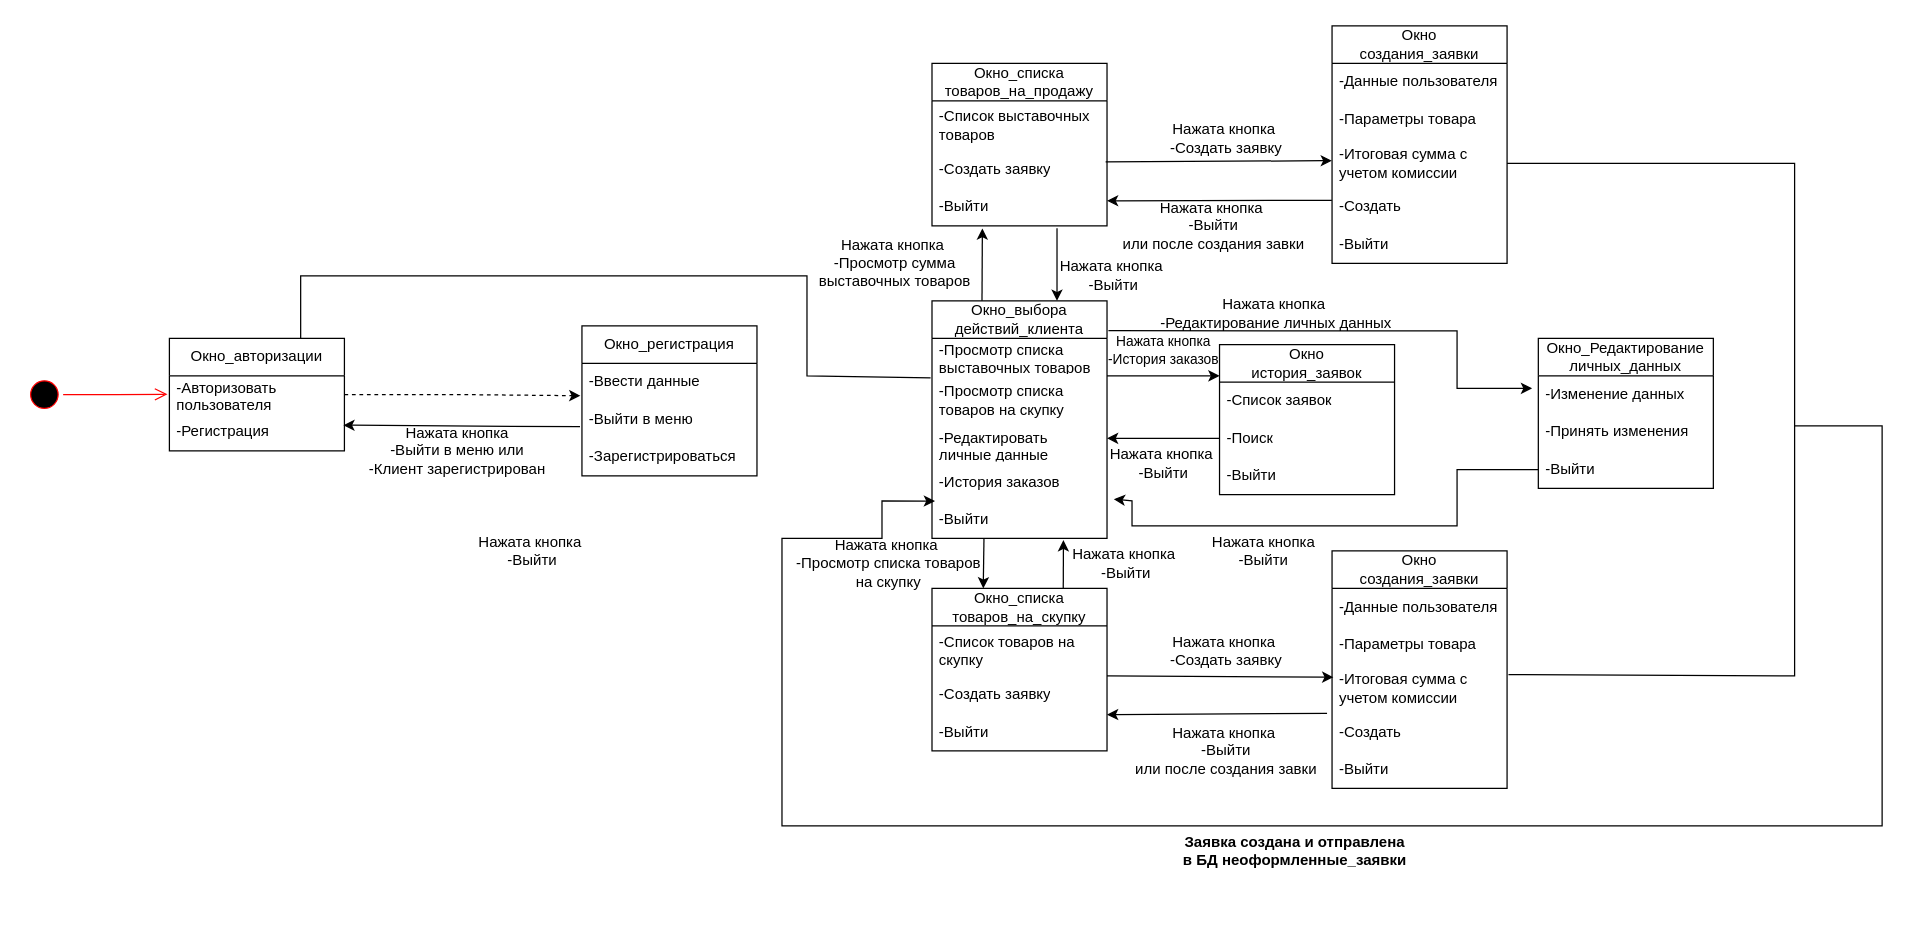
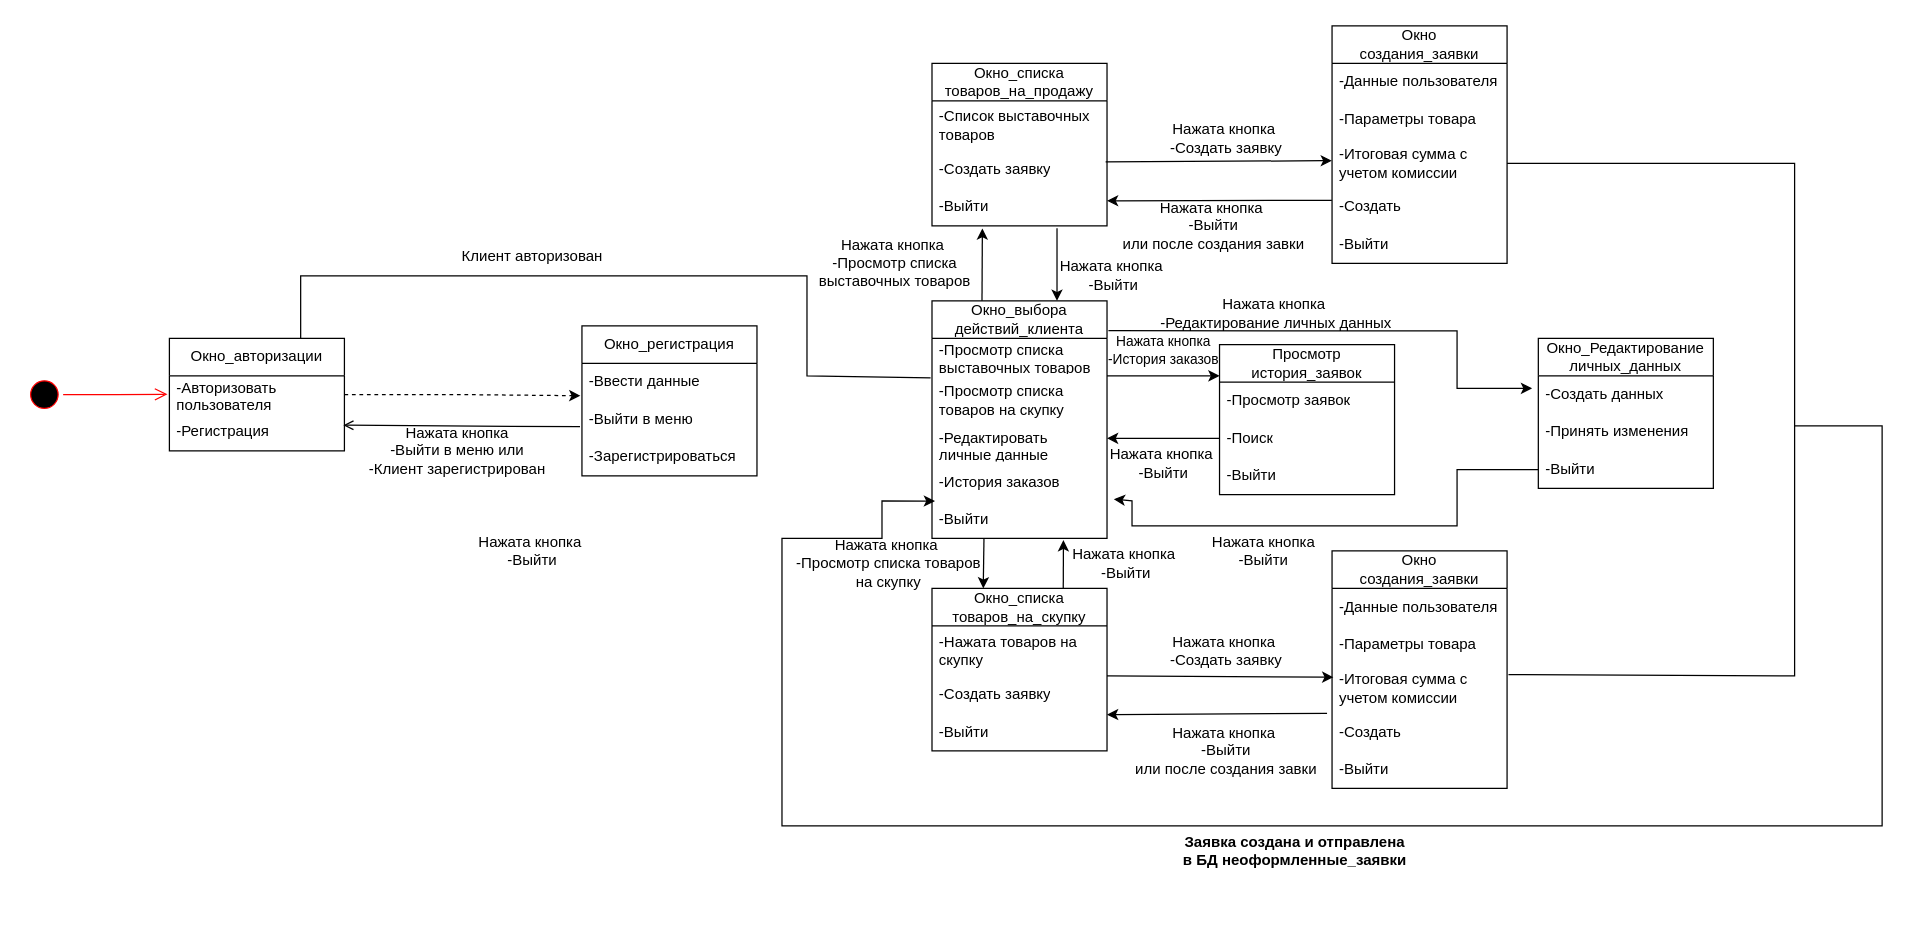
none -> (532, 257)
(895, 263) -> (895, 263)
(1307, 363) -> (1307, 363)
(1615, 394) -> (1607, 394)
(1284, 401) -> (1292, 401)
(353, 425) -> (351, 425)
(1021, 651) -> (1021, 651)
